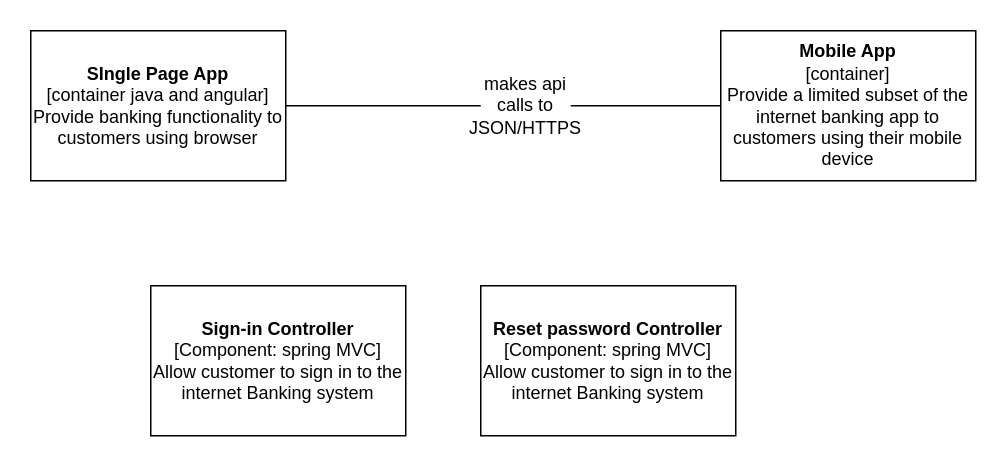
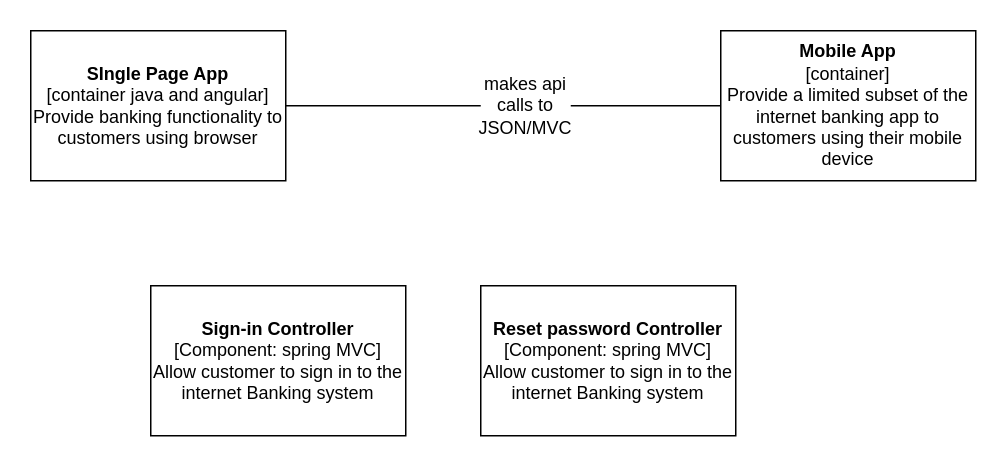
(526, 106) -> (526, 106)
